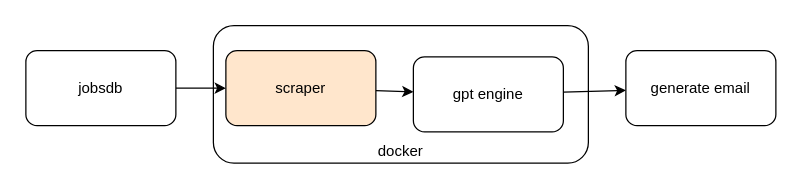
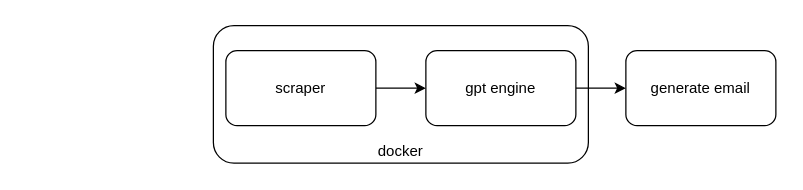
(101, 88) -> none
(197, 88) -> none
(301, 88) -> (301, 88)
(488, 94) -> (501, 88)
